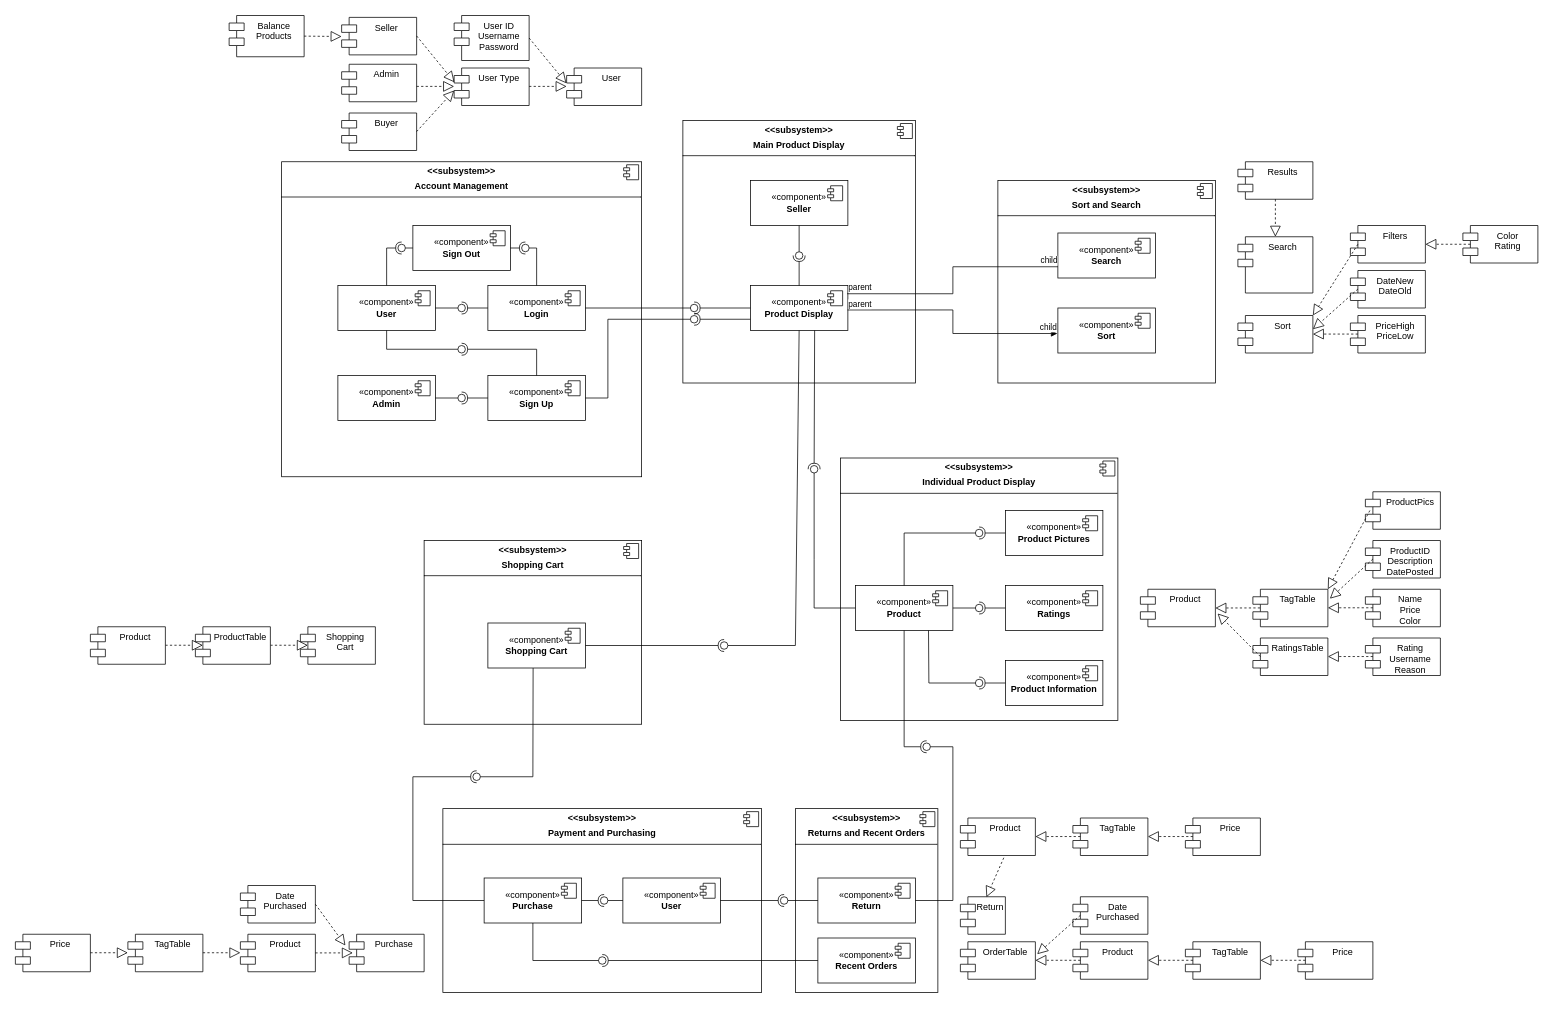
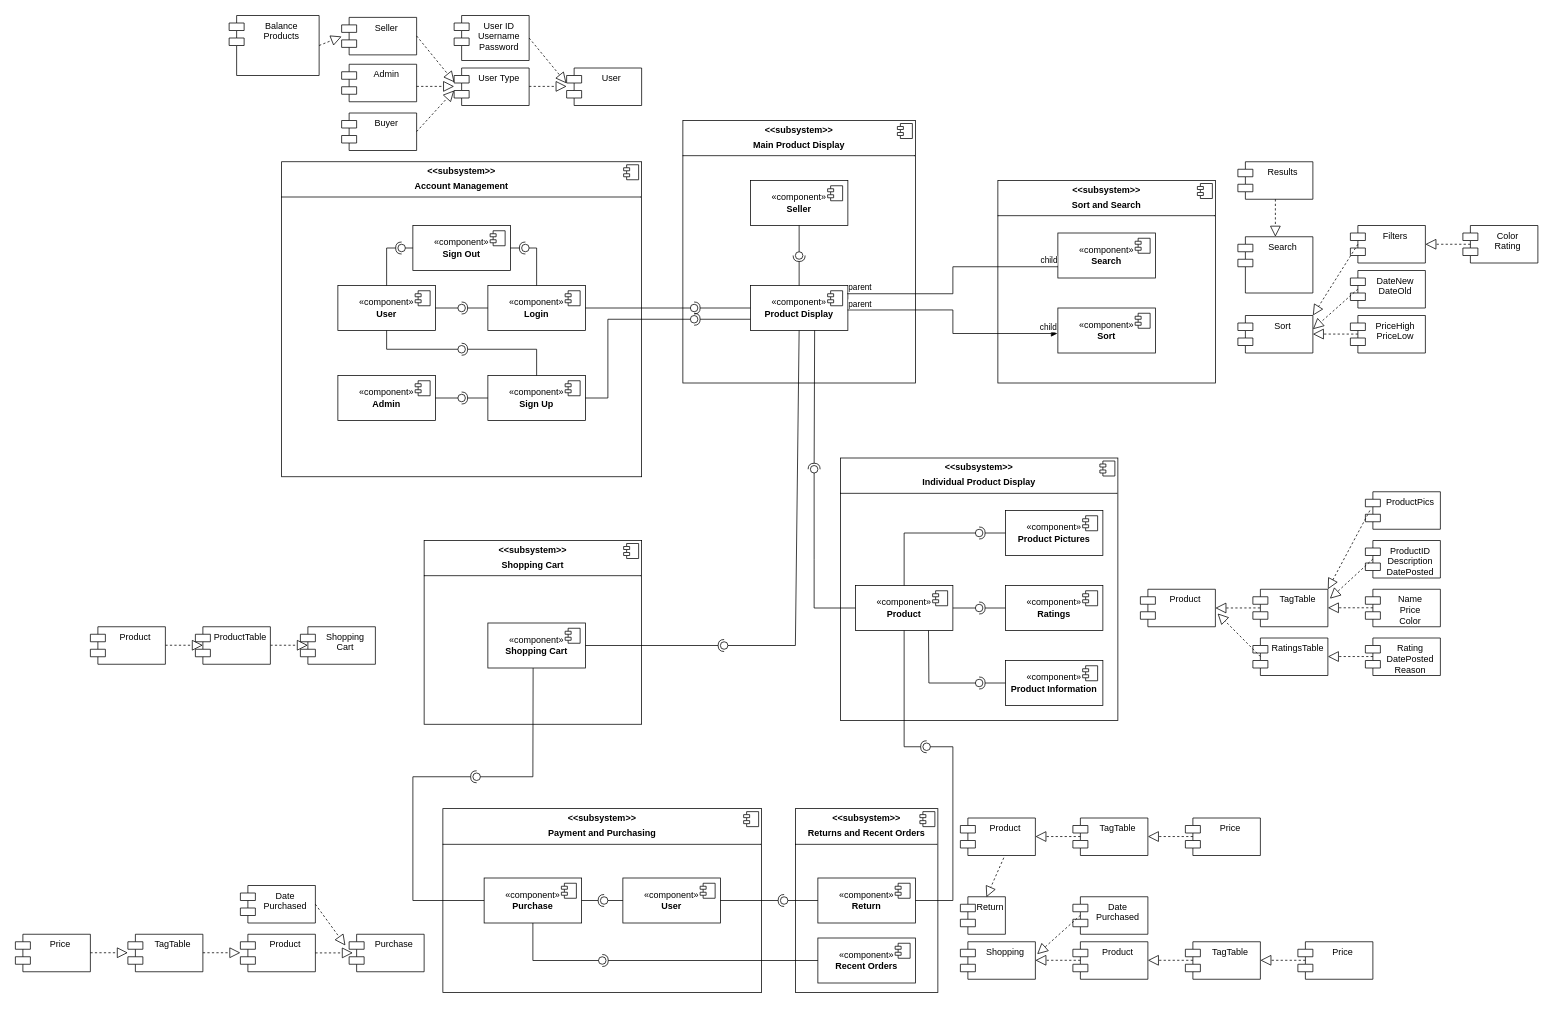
(267, 36) -> (274, 45)
(1410, 659) -> (1410, 659)
(1005, 952) -> (1005, 952)
